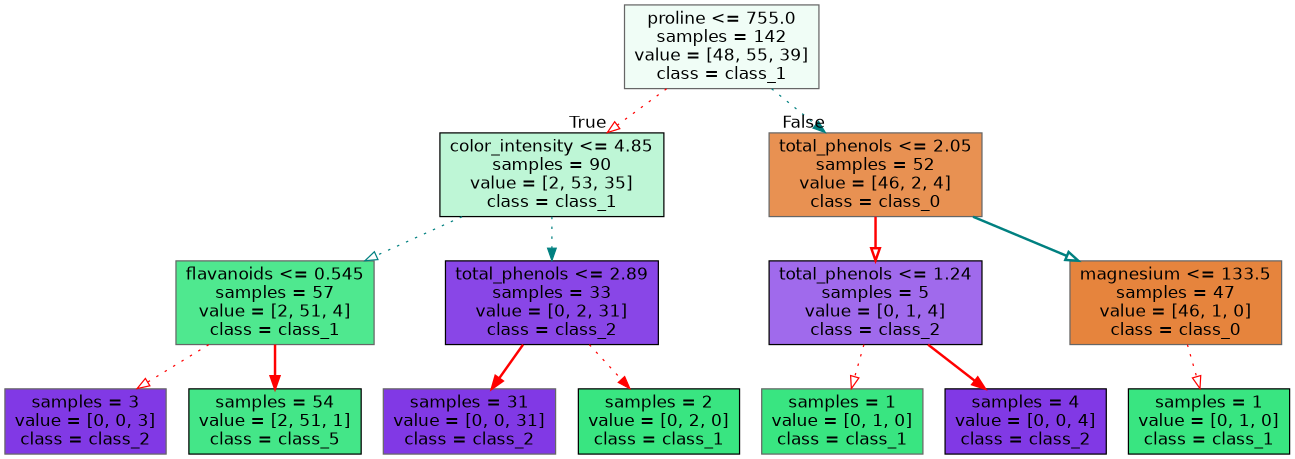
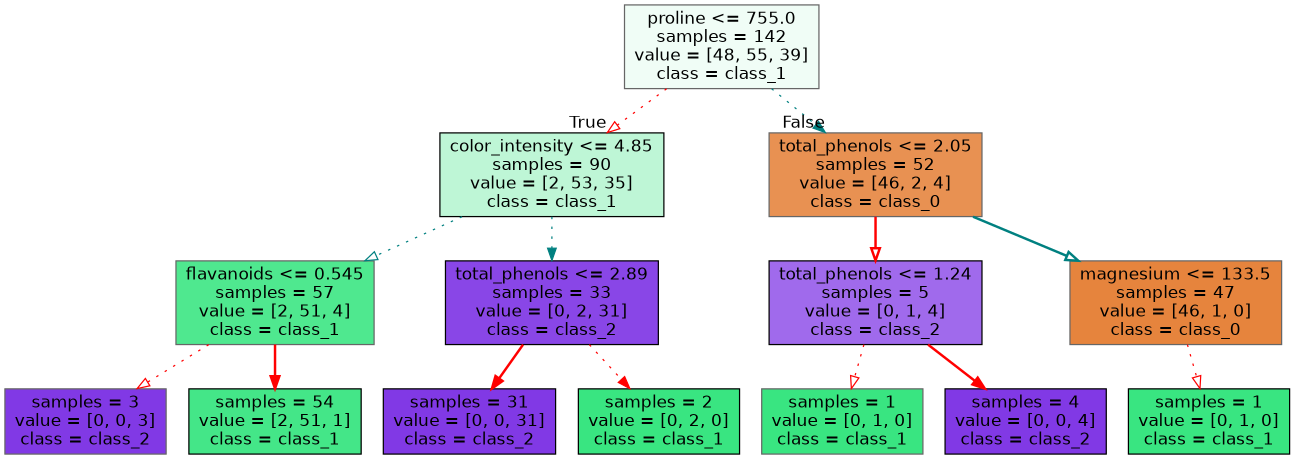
(275, 421) -> (275, 421)
(469, 421) -> (469, 421)
